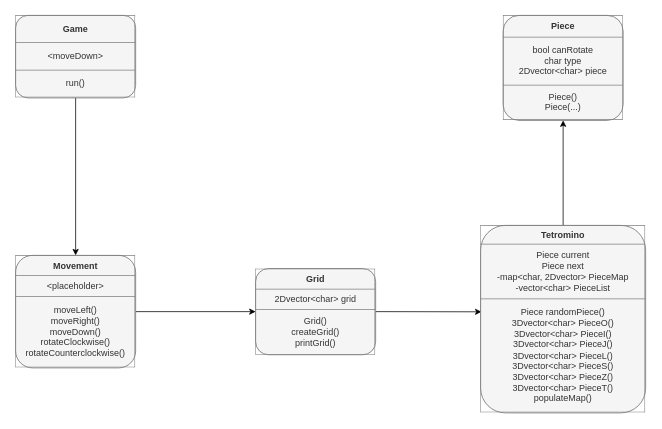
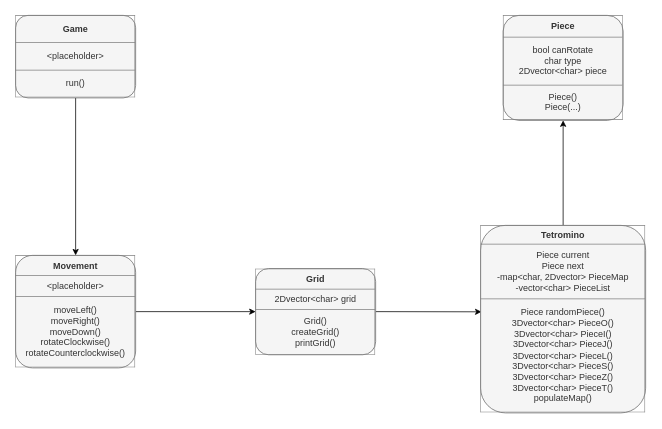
(41, 32) -> (46, 32)
